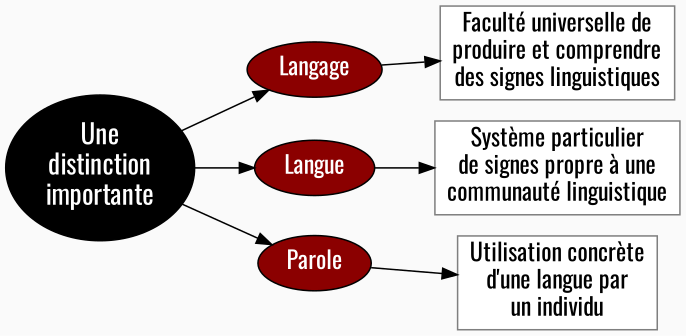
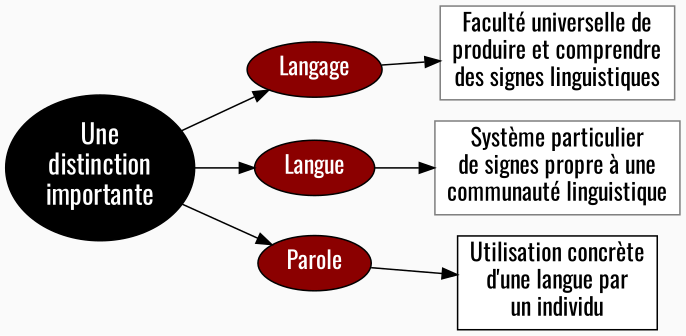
(557, 283) -> (557, 283)
